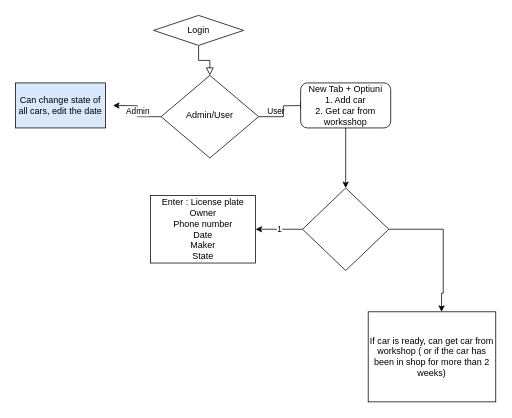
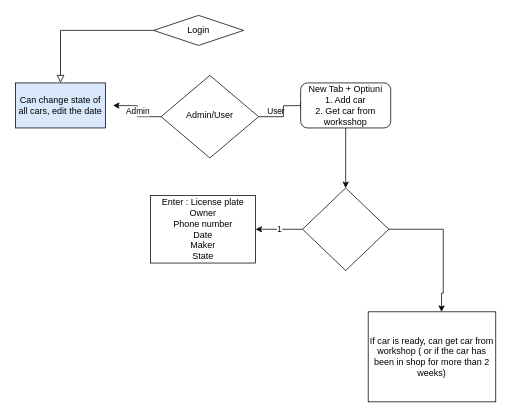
(199, 60) -> (85, 30)
